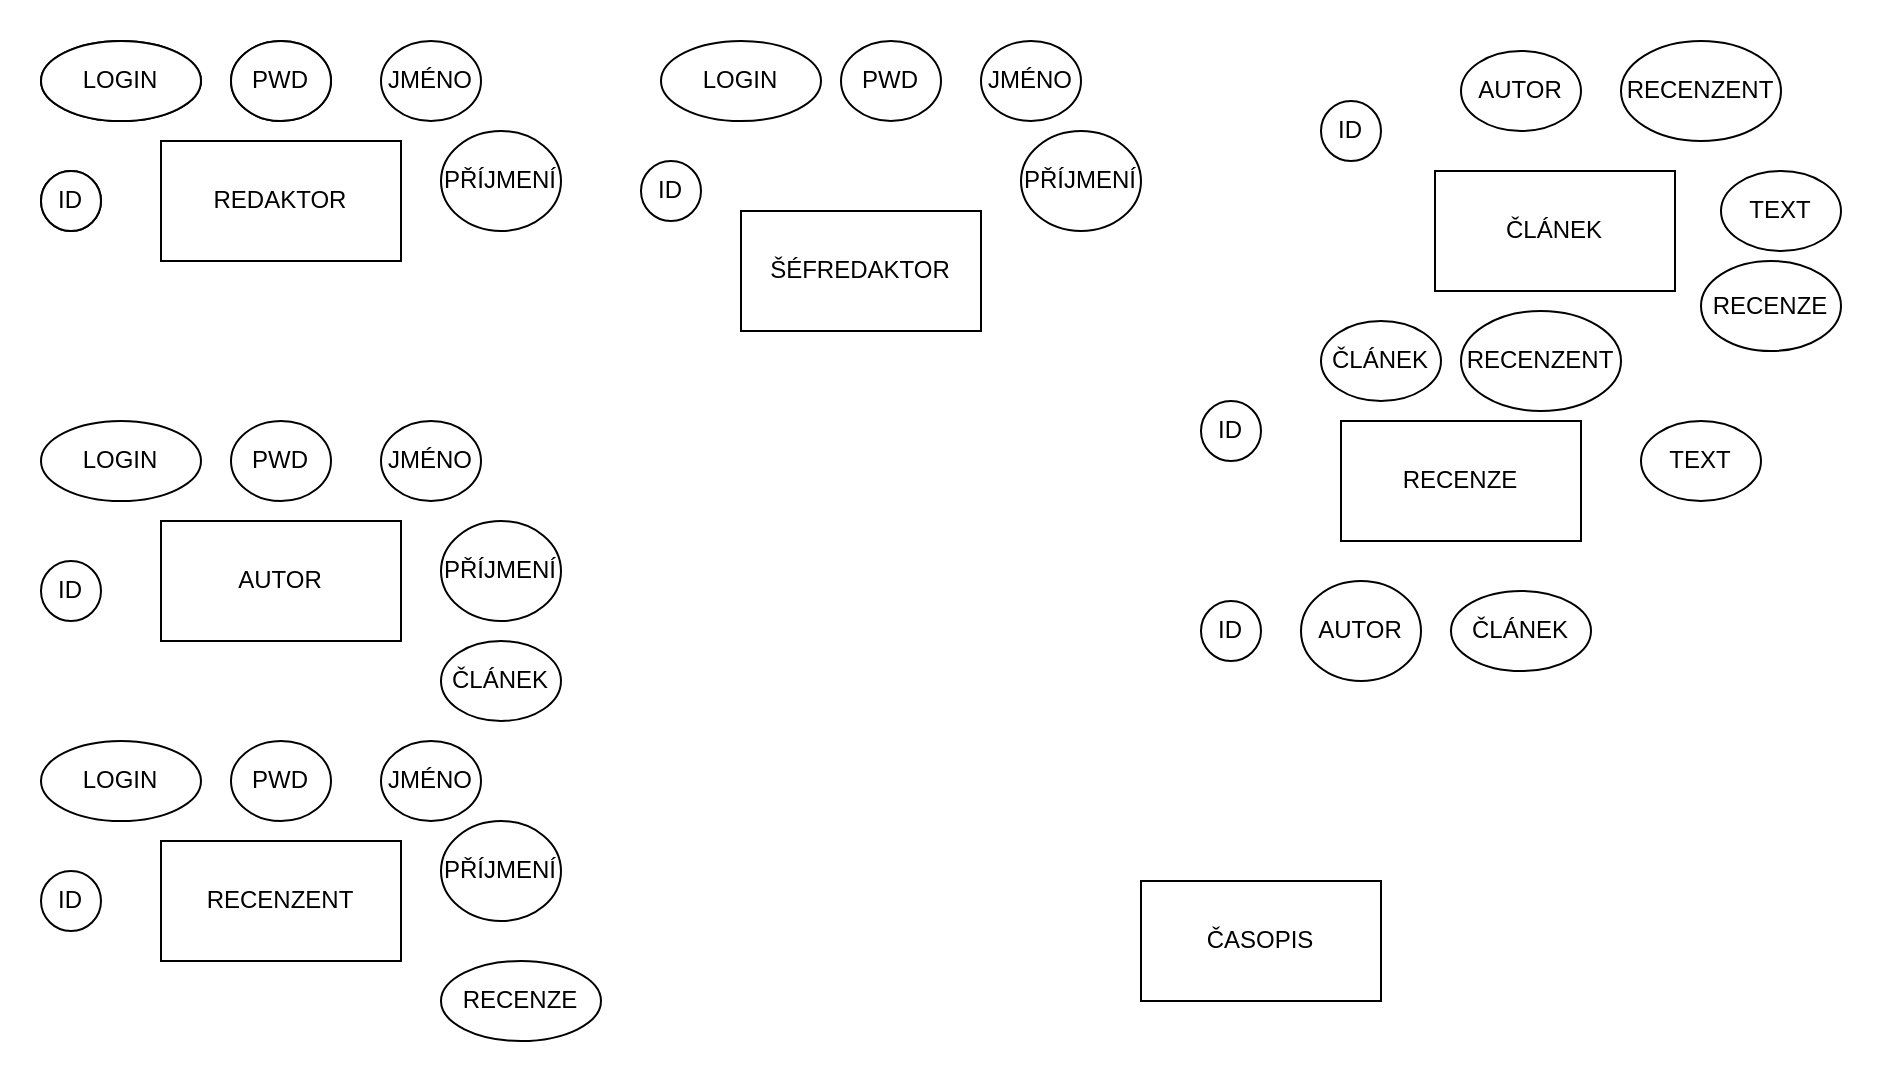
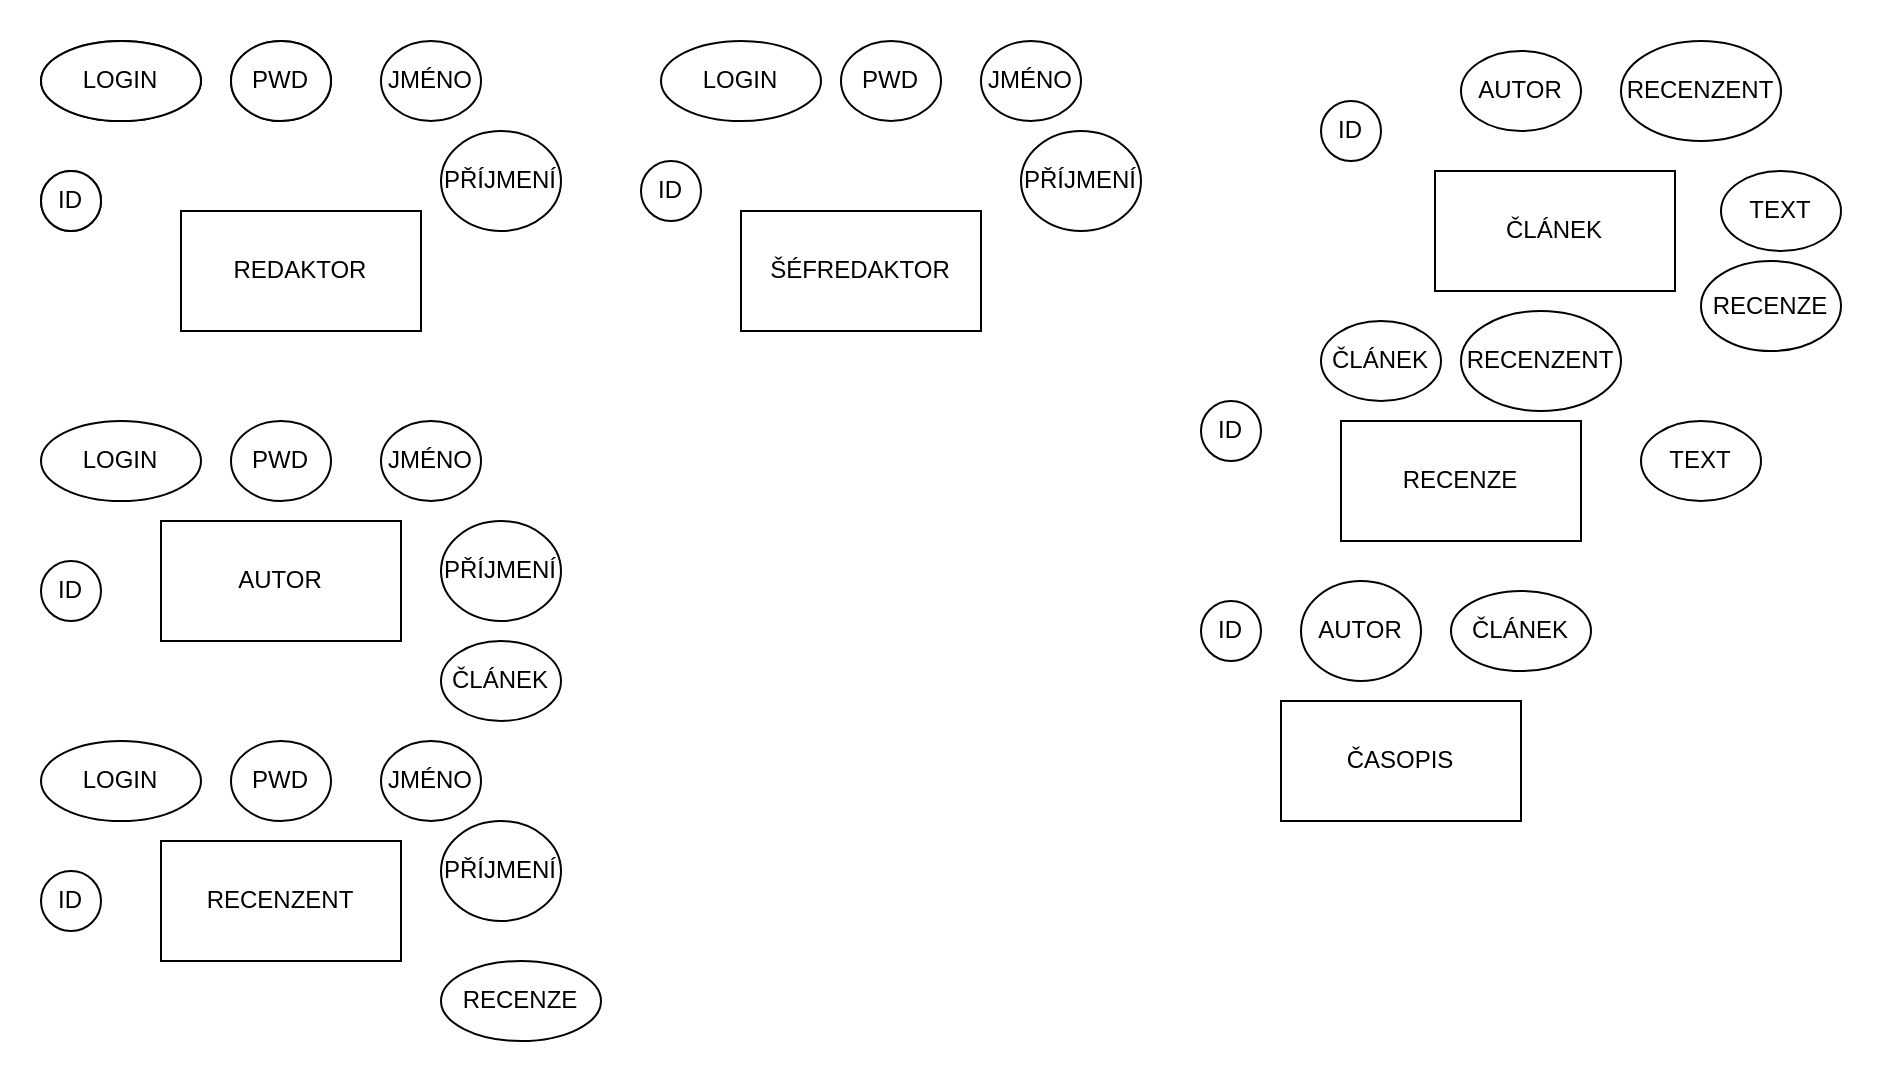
(281, 201) -> (301, 271)
(1261, 941) -> (1401, 761)
